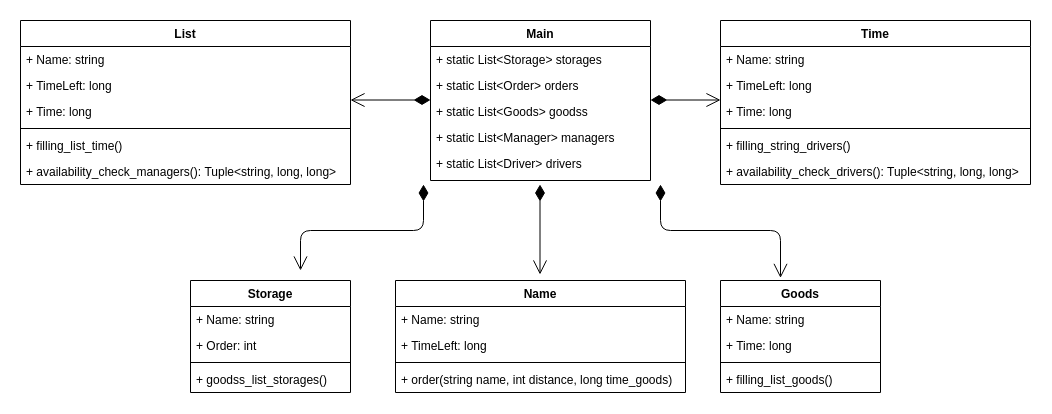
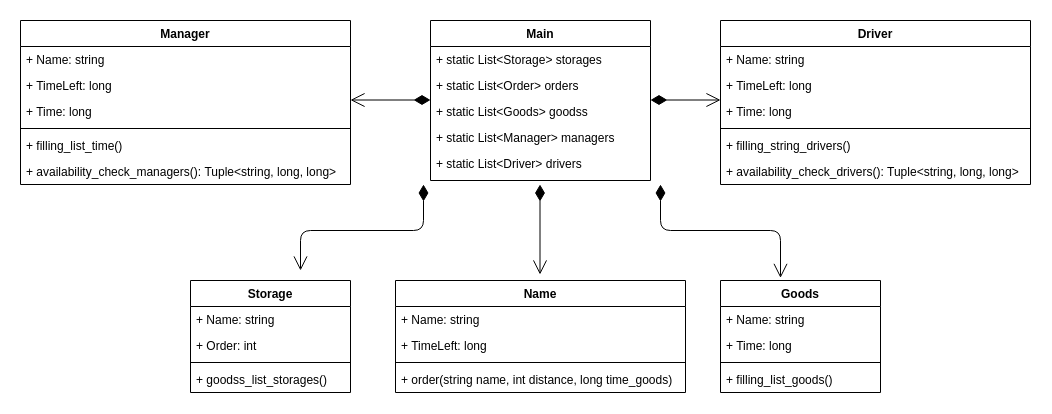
(185, 34) -> (185, 34)
(875, 34) -> (875, 34)
